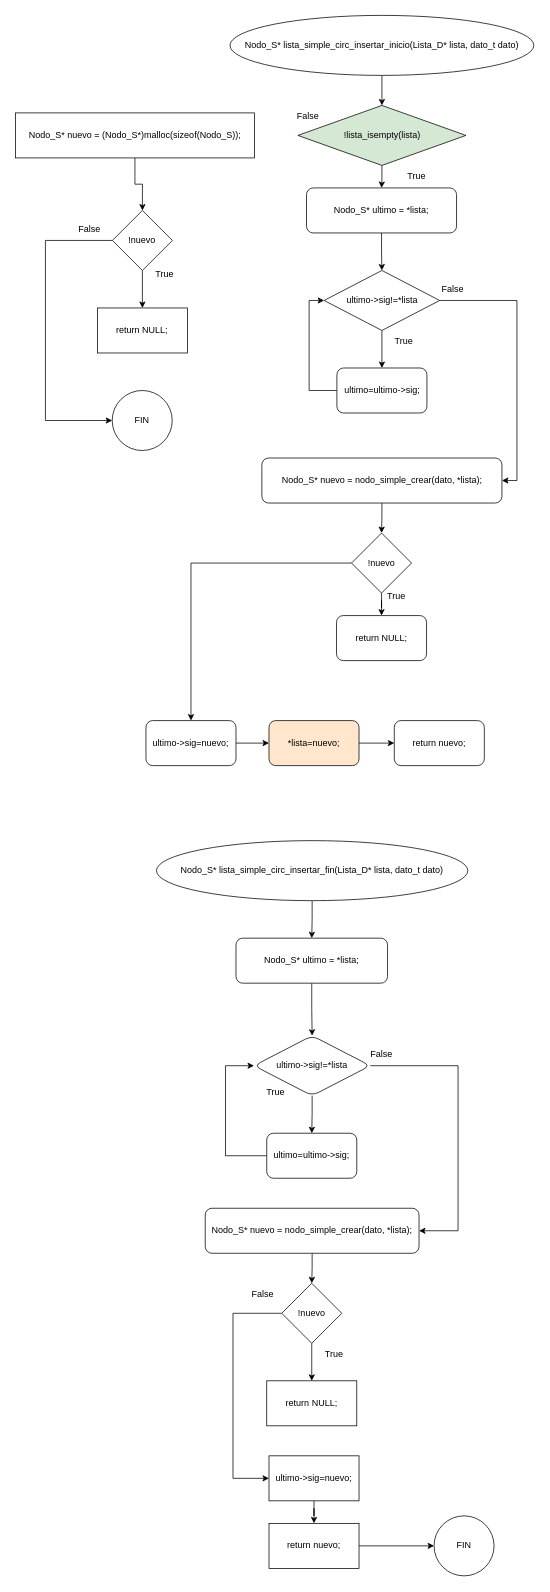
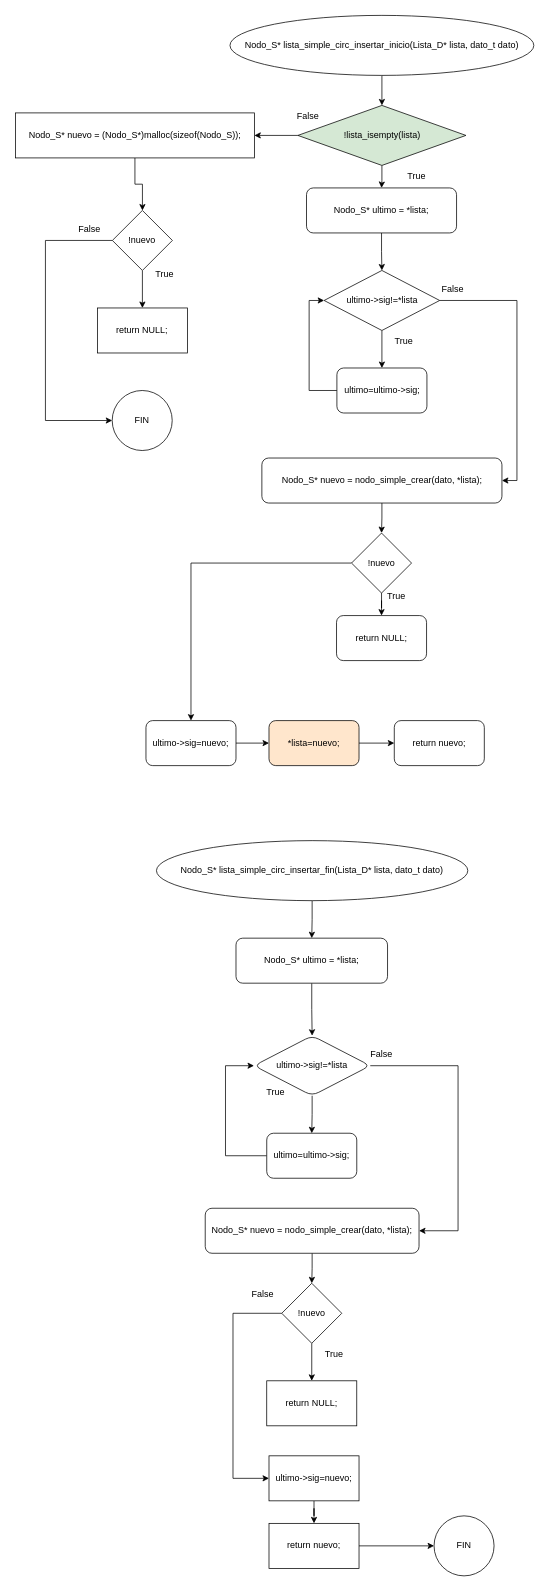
none -> (278, 135)
